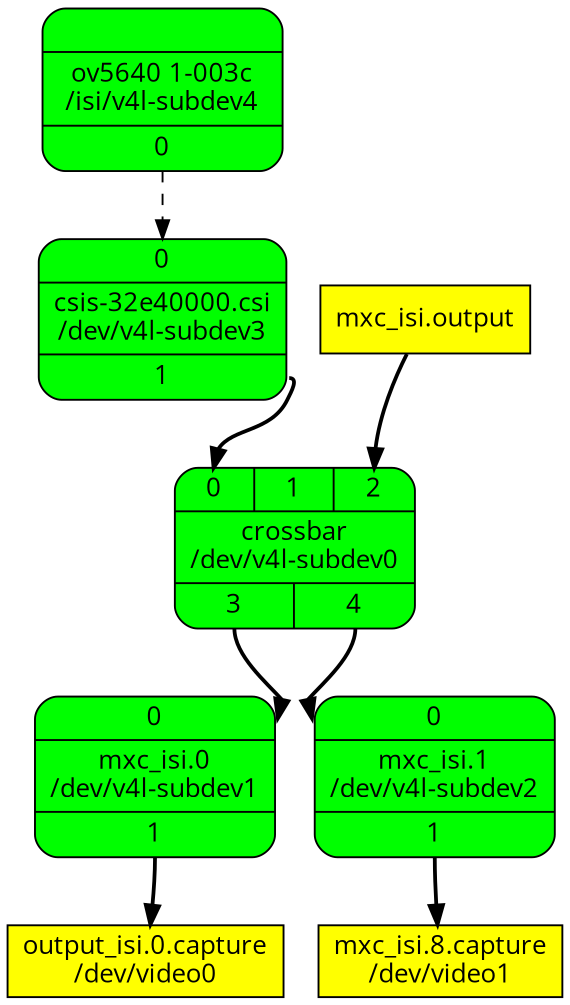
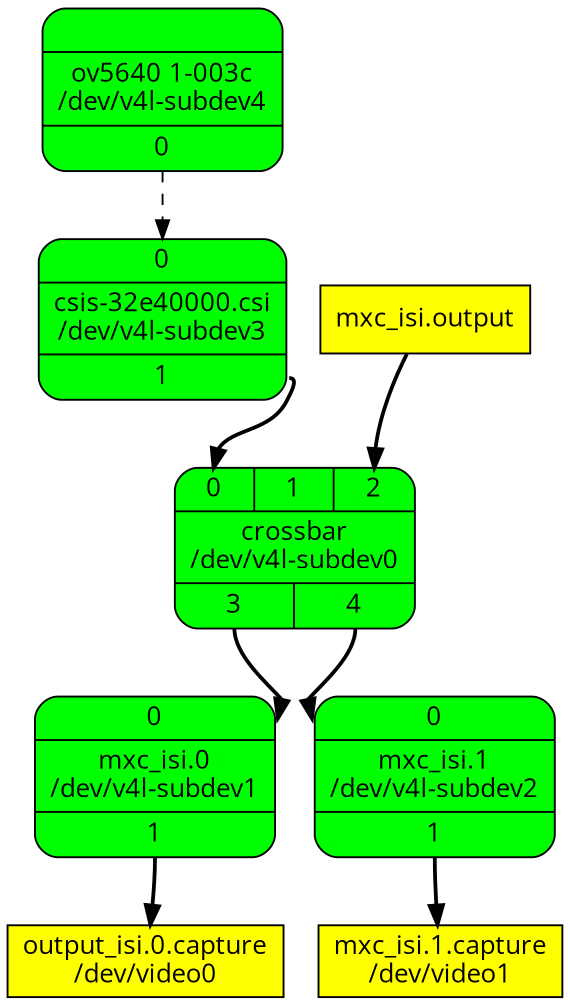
(163, 102) -> (163, 102)
(440, 961) -> (440, 961)
